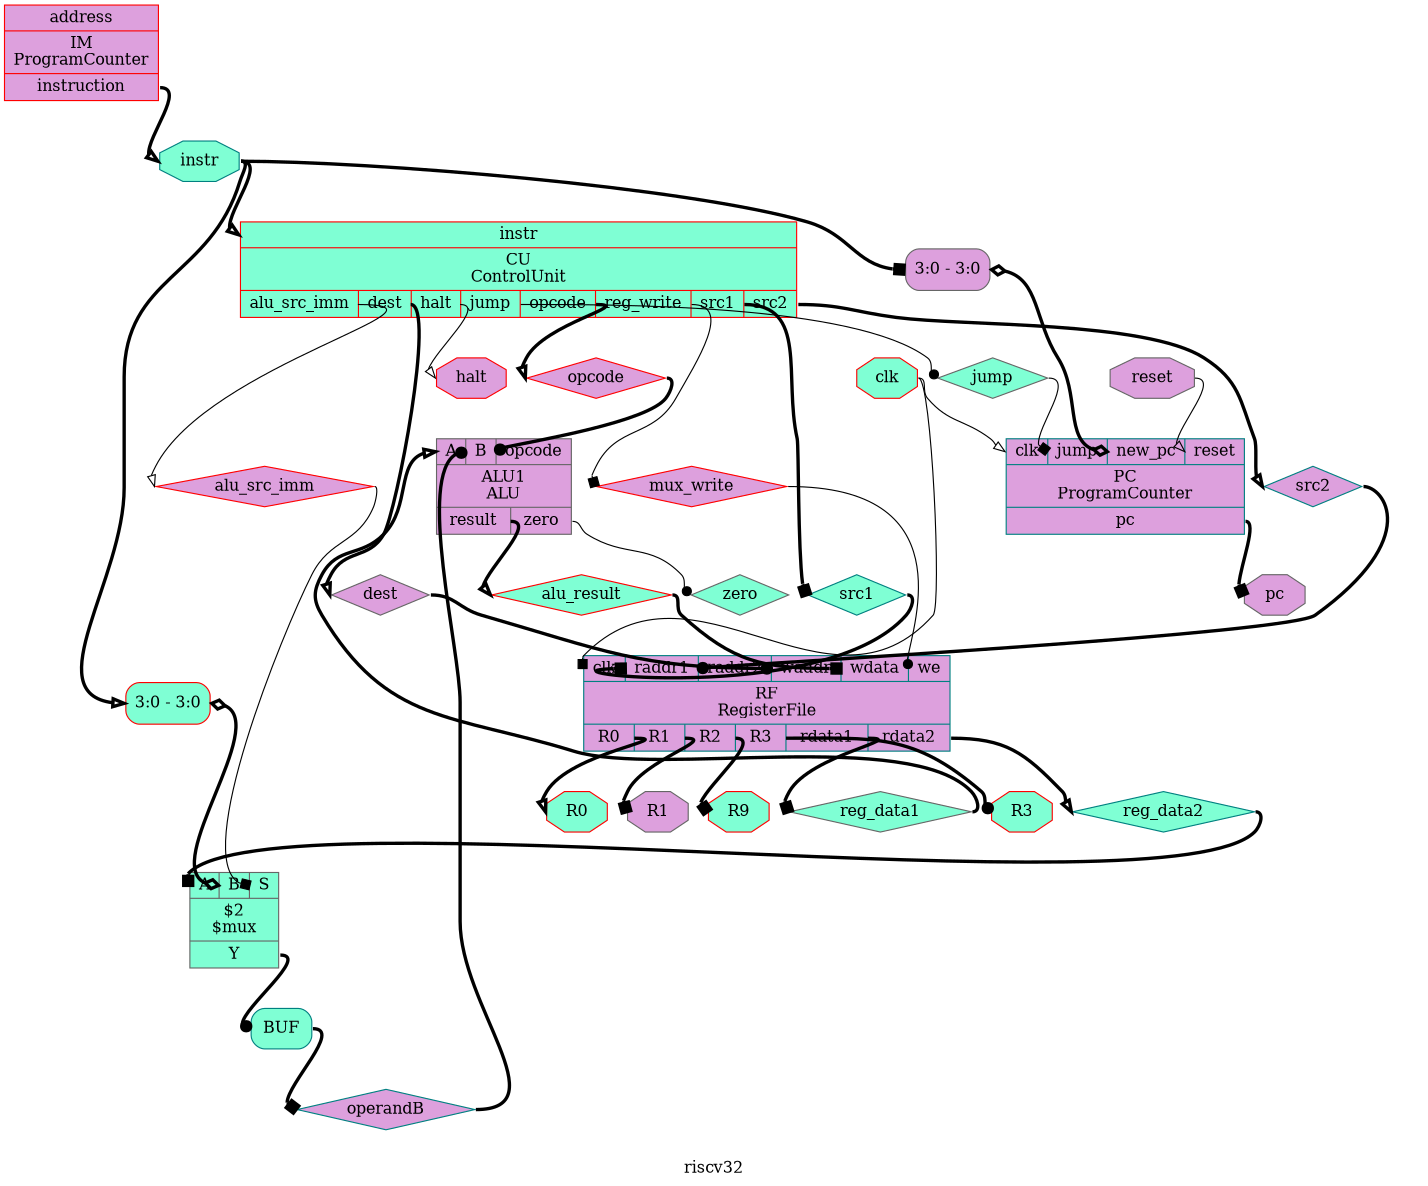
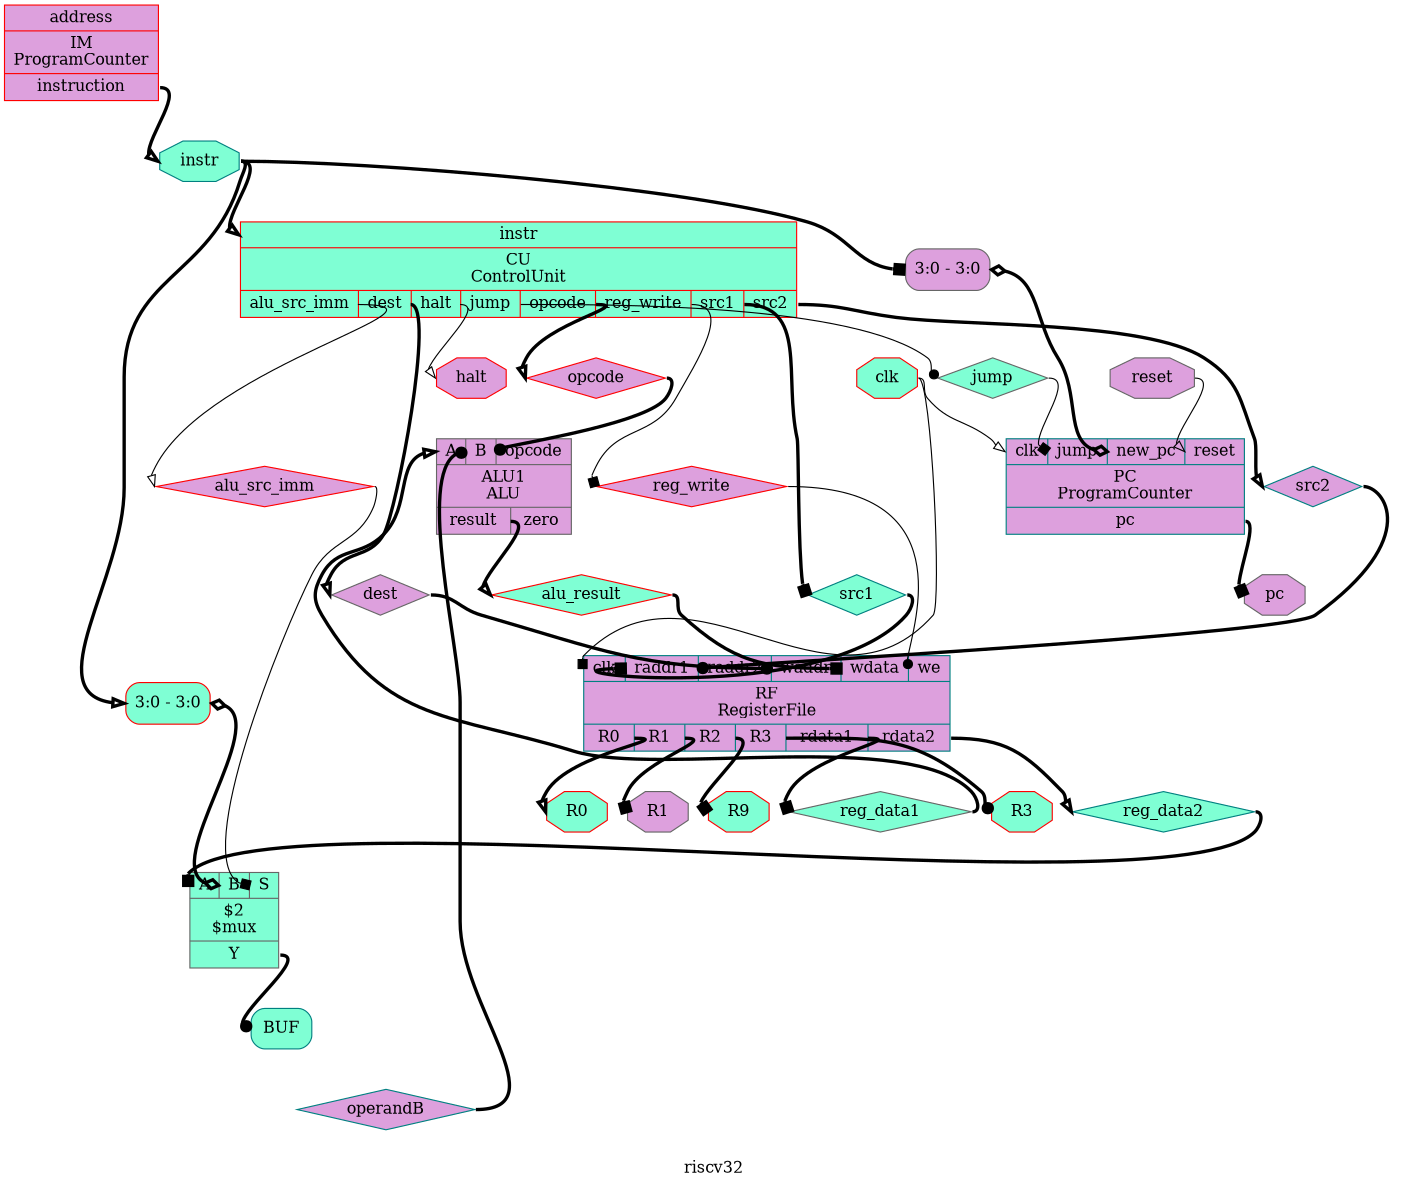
(692, 487) -> (692, 487)
(740, 595) -> none
(308, 1064) -> none
